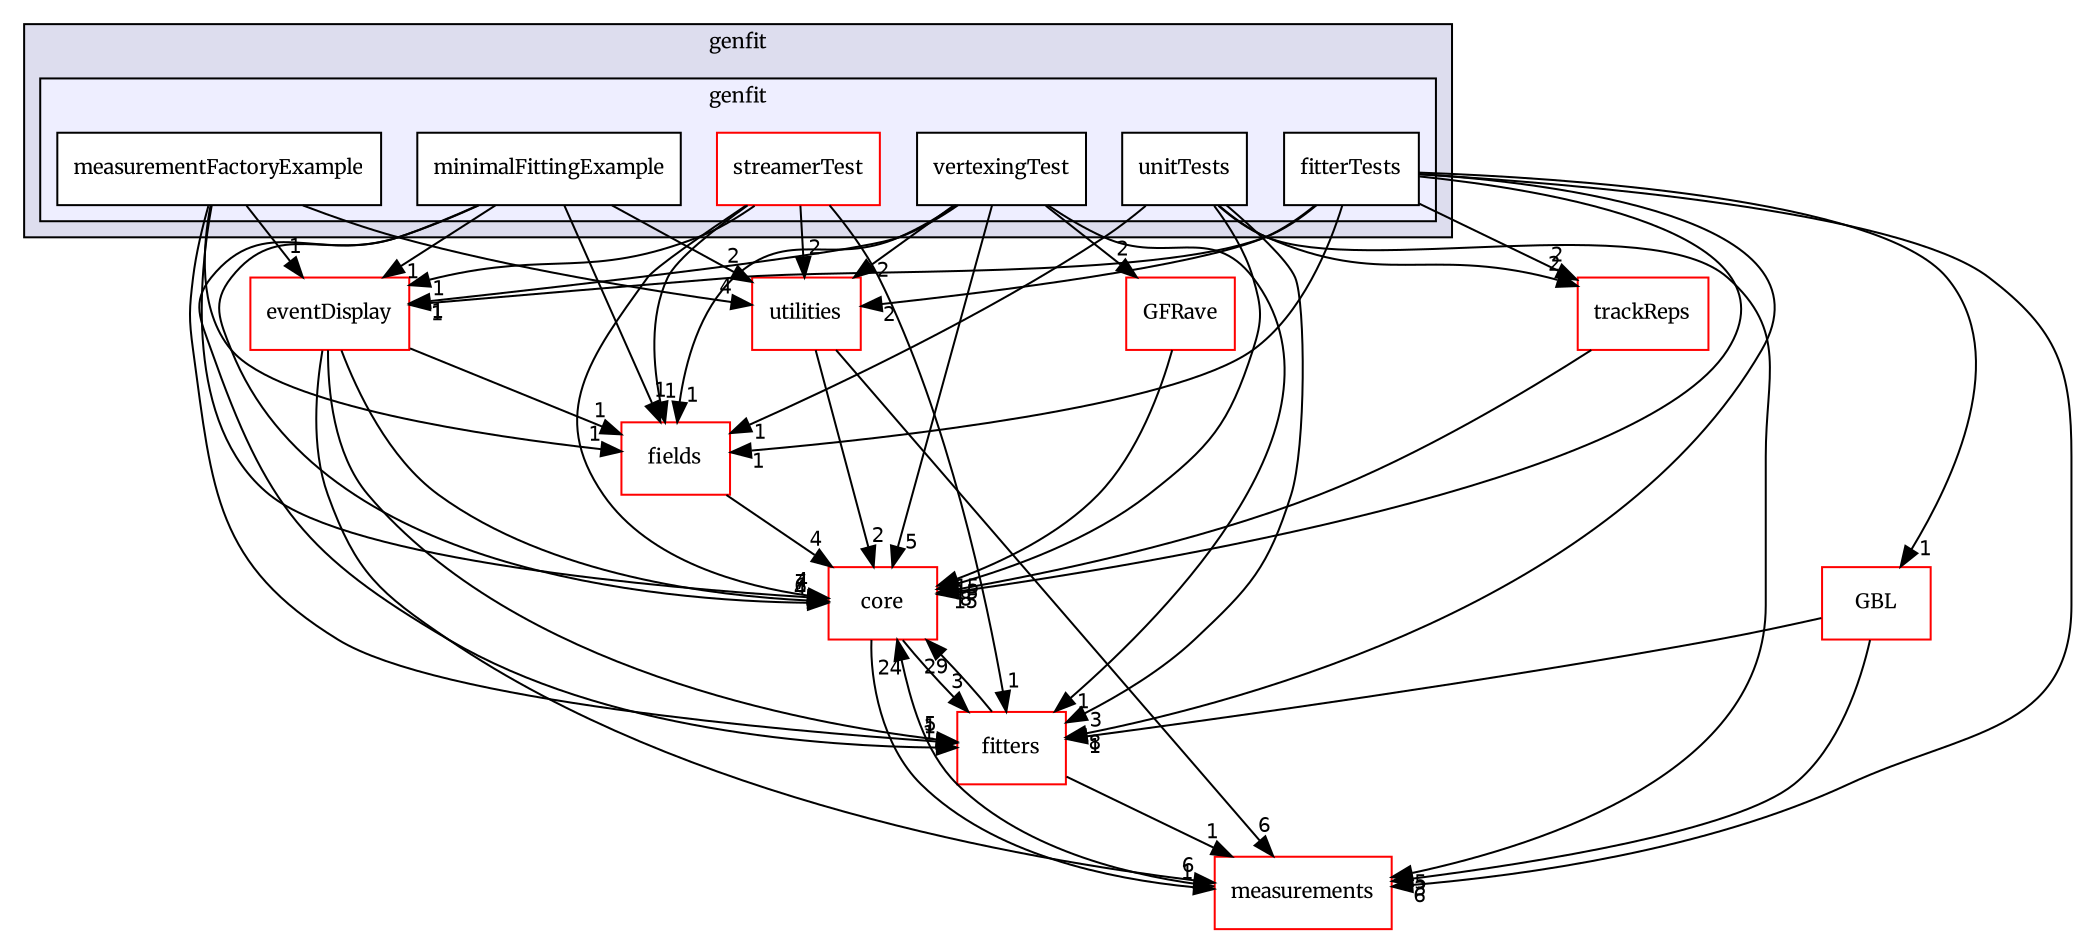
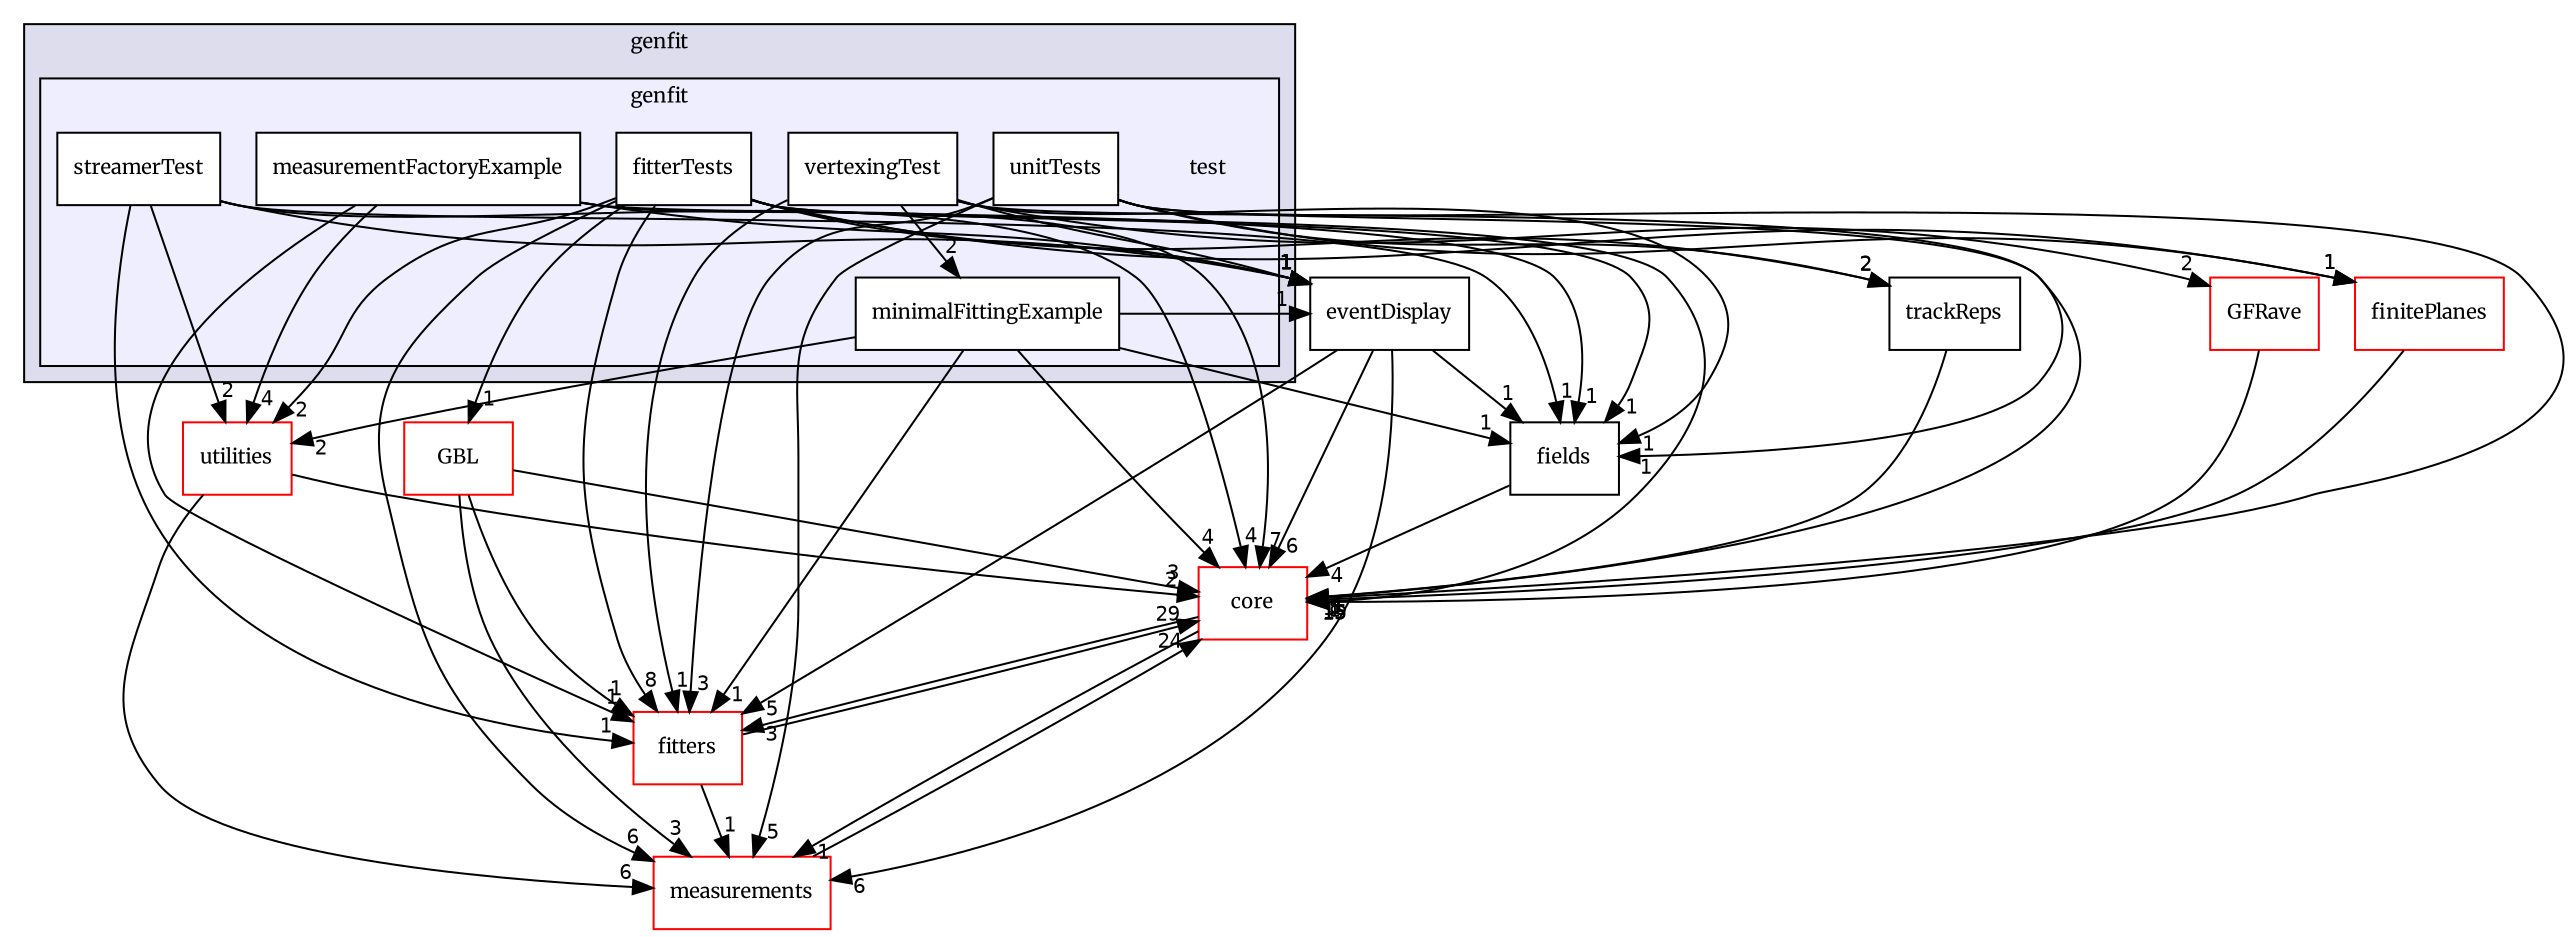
(798, 169) -> (139, 169)
none -> (1209, 169)
(912, 235) -> (924, 234)
(330, 314) -> (1390, 314)
(1643, 314) -> (1955, 314)
none -> (2429, 314)
(676, 459) -> (1565, 459)
none -> (862, 532)
